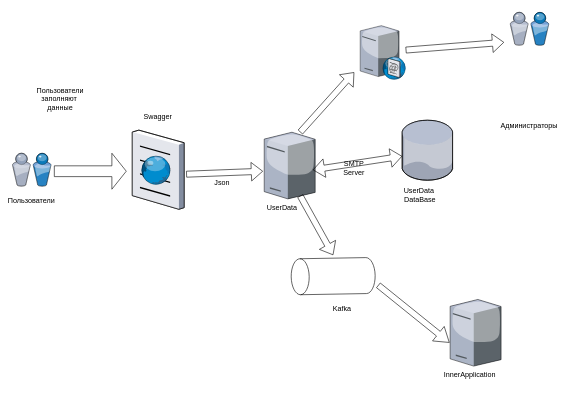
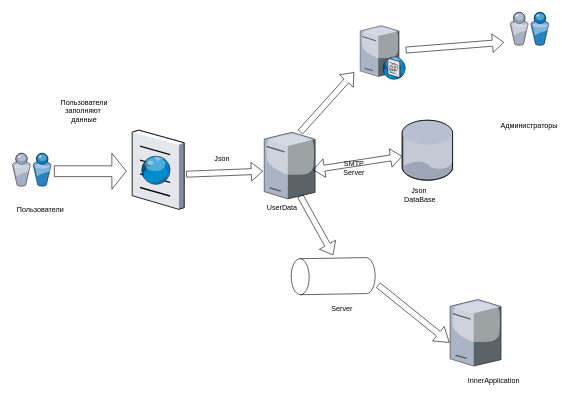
(60, 99) -> (84, 111)
(158, 117) -> none
(222, 183) -> (222, 159)
(420, 195) -> (420, 195)
(32, 201) -> (41, 210)
(342, 309) -> (342, 309)
(470, 375) -> (494, 381)
